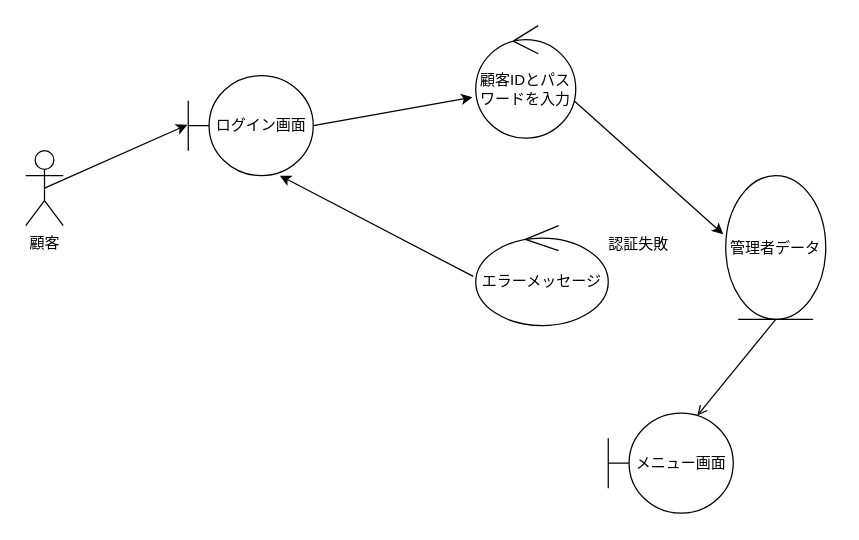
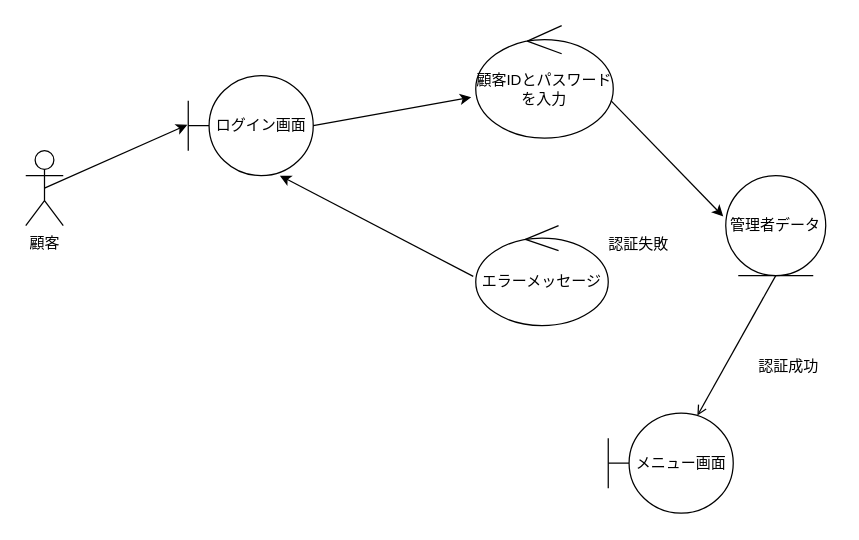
(526, 82) -> (544, 82)
(776, 248) -> (776, 226)
none -> (788, 367)
